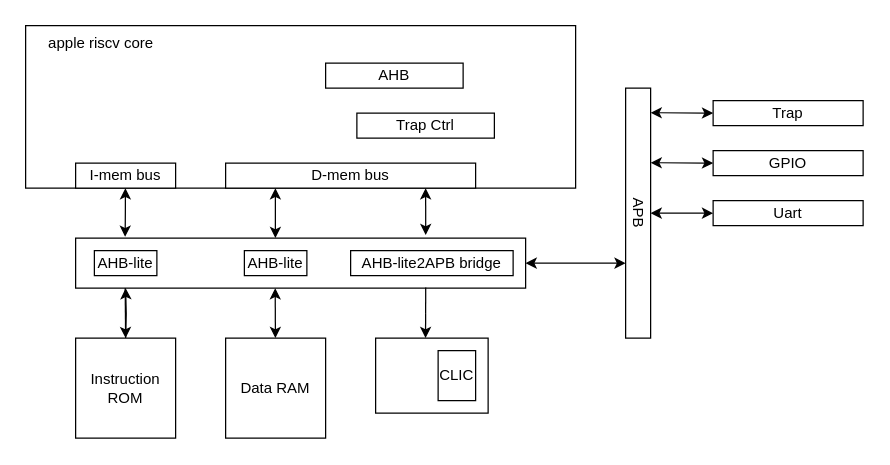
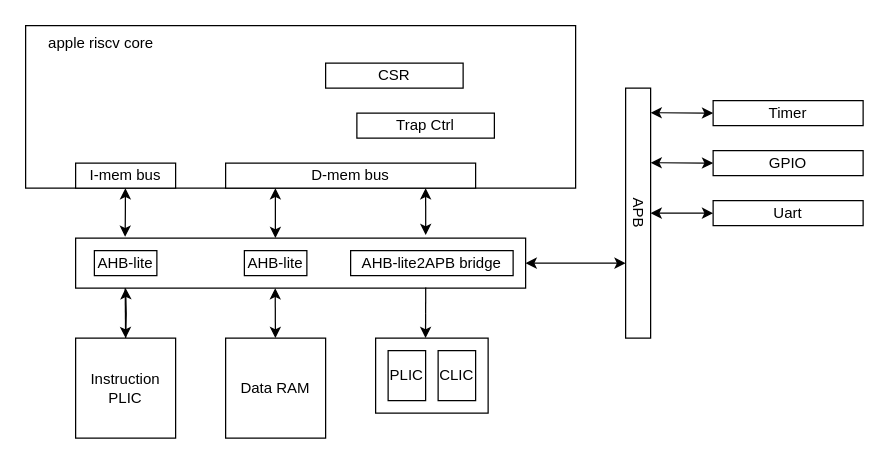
(394, 76) -> (394, 76)
(788, 113) -> (788, 113)
none -> (407, 376)
(126, 388) -> (126, 388)
